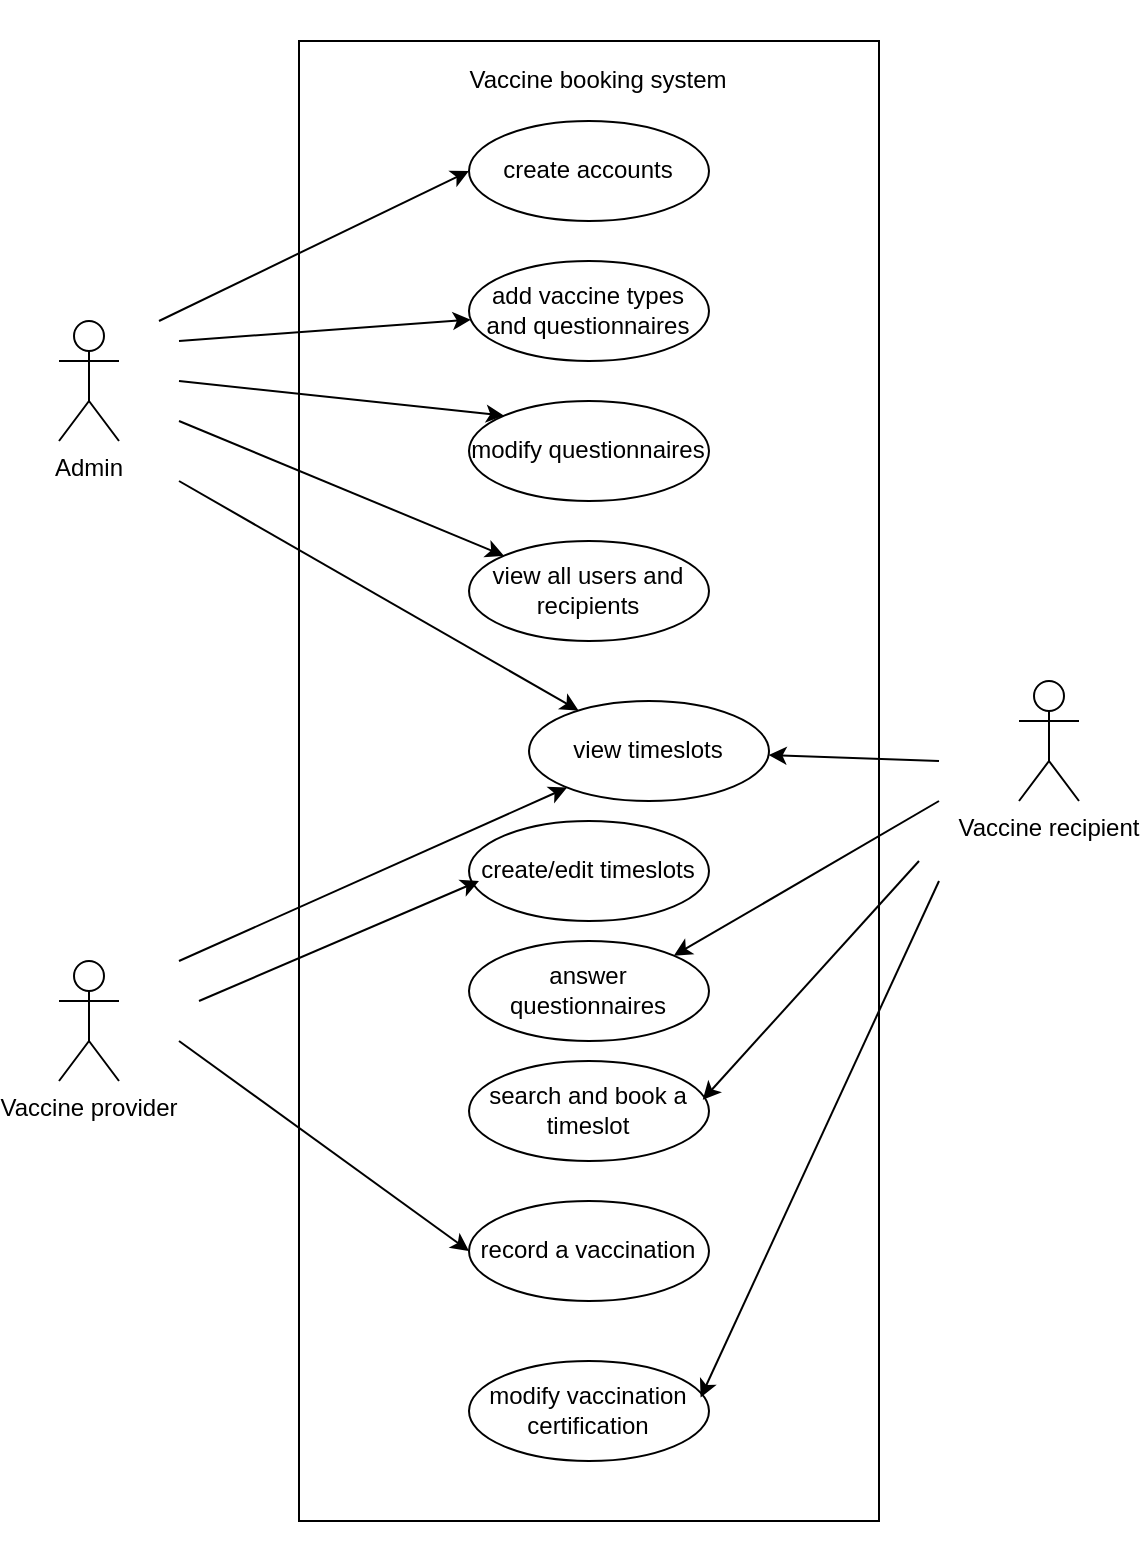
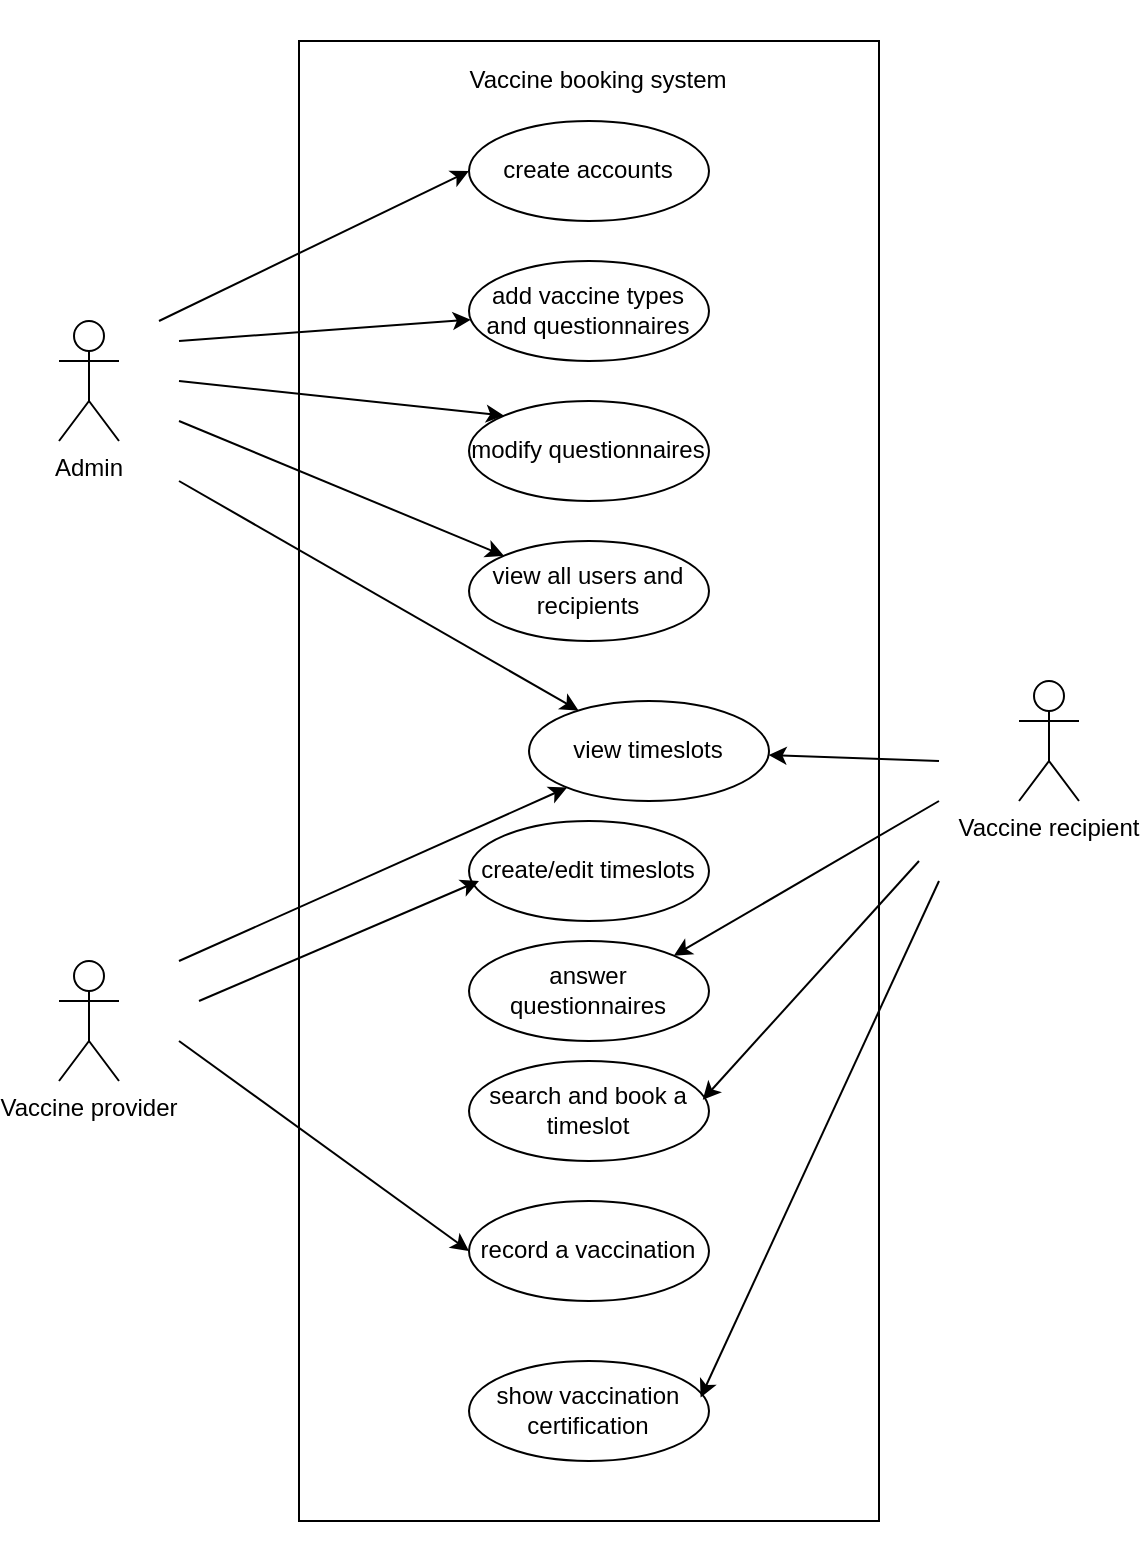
(589, 1411) -> (589, 1411)
